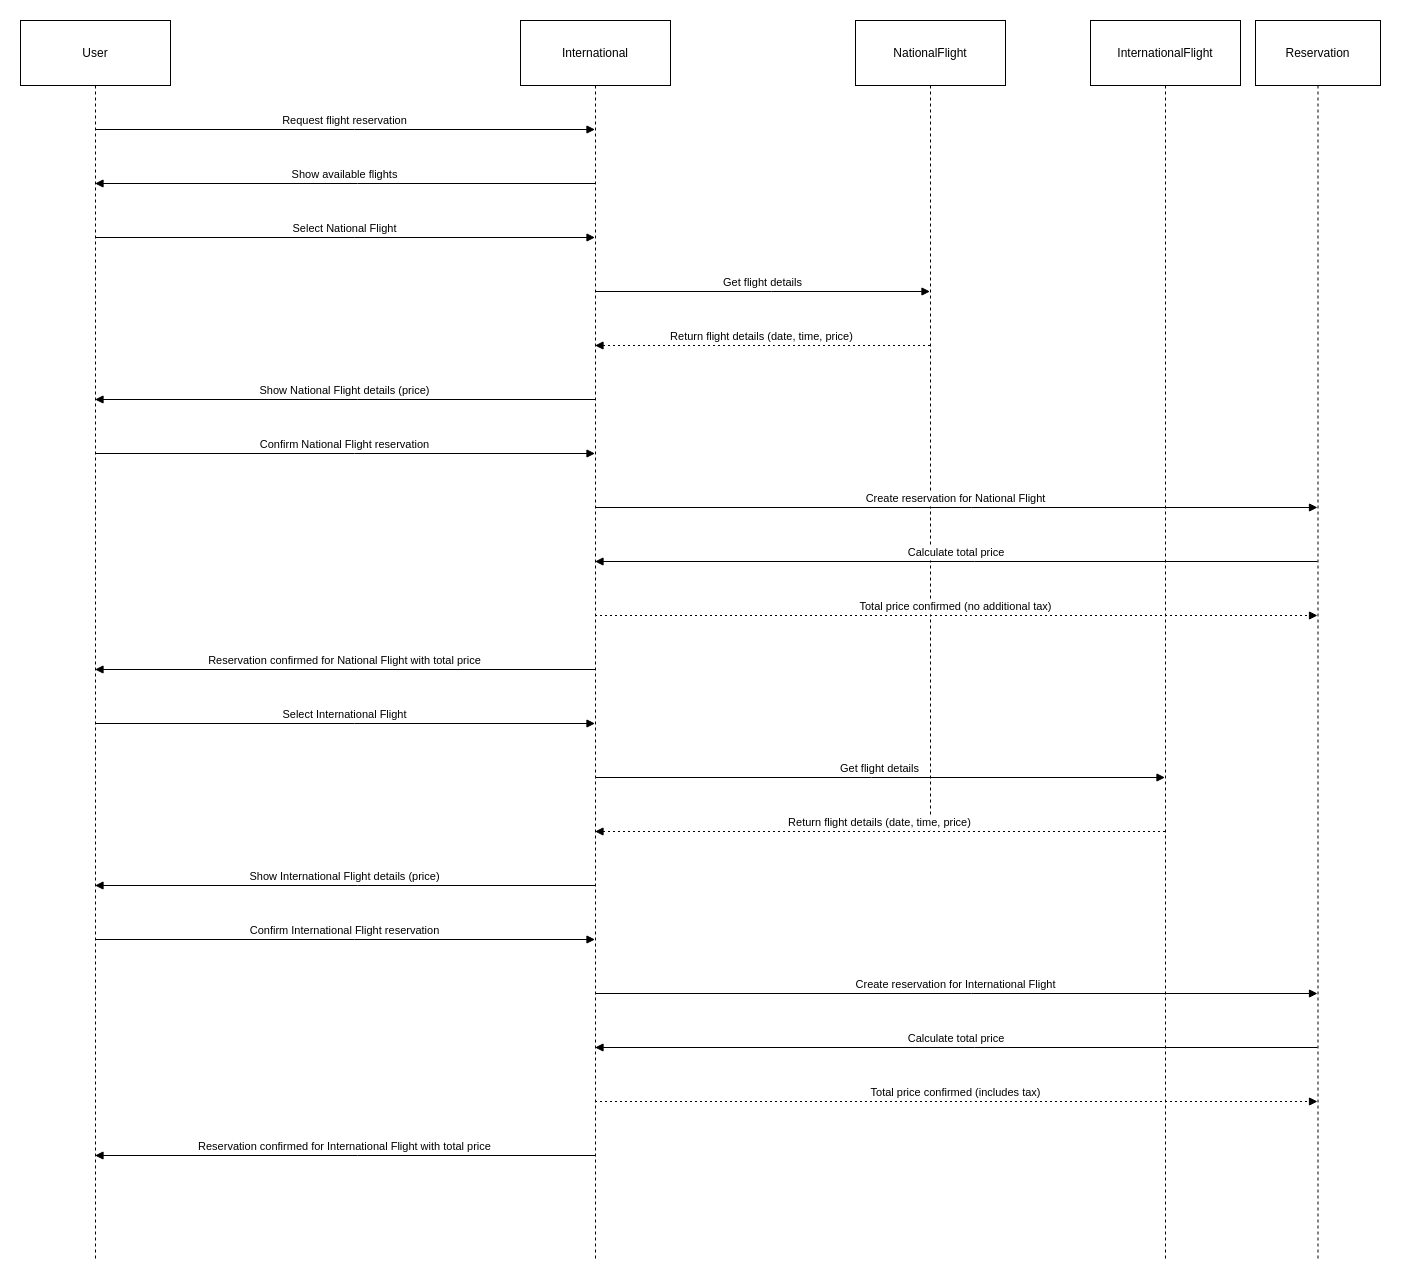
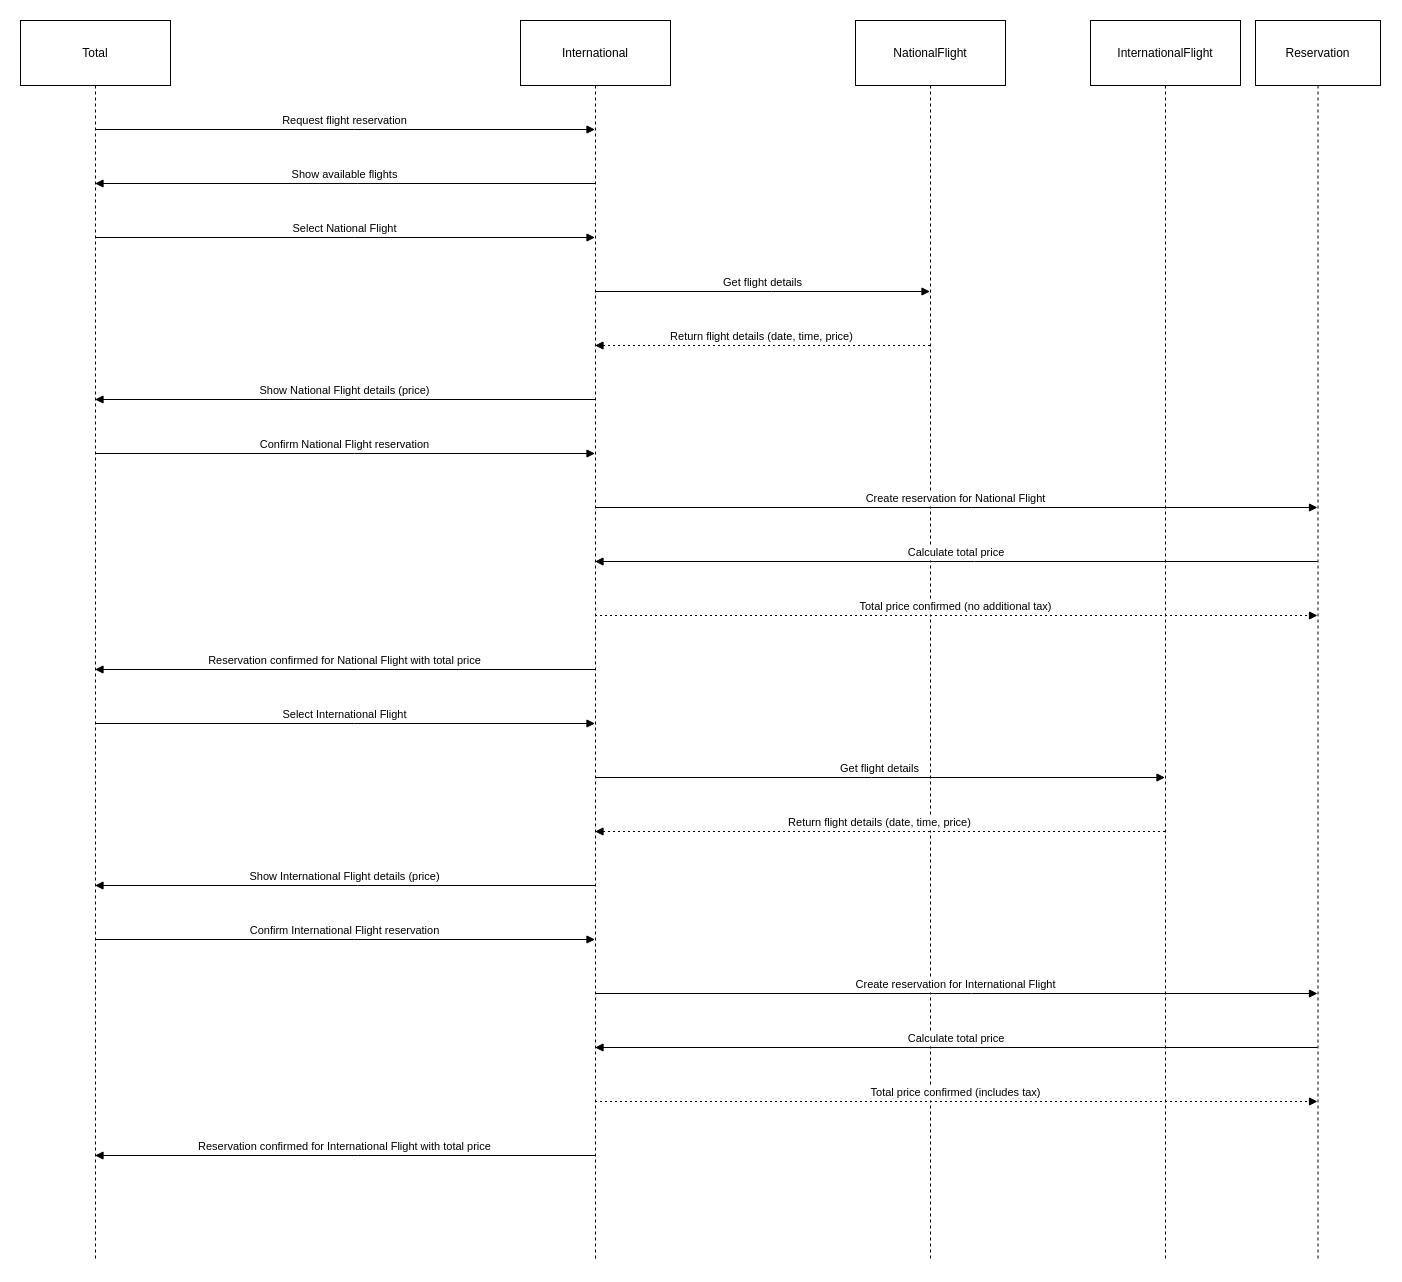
(96, 54) -> (96, 54)
(931, 426) -> (931, 641)
